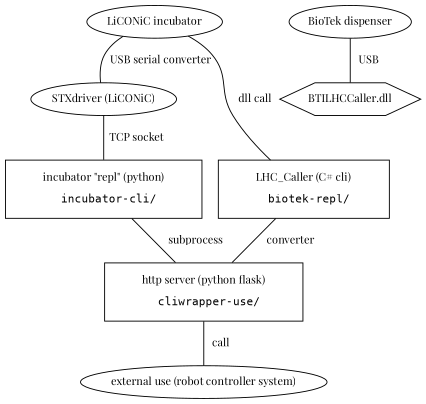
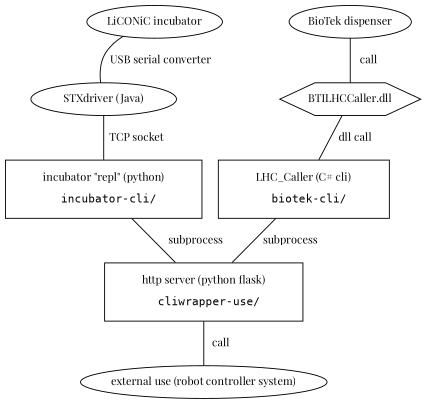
(365, 60) -> (365, 60)
(226, 98) -> (330, 138)
(104, 99) -> (104, 99)
(309, 199) -> (309, 199)
(288, 241) -> (288, 241)
